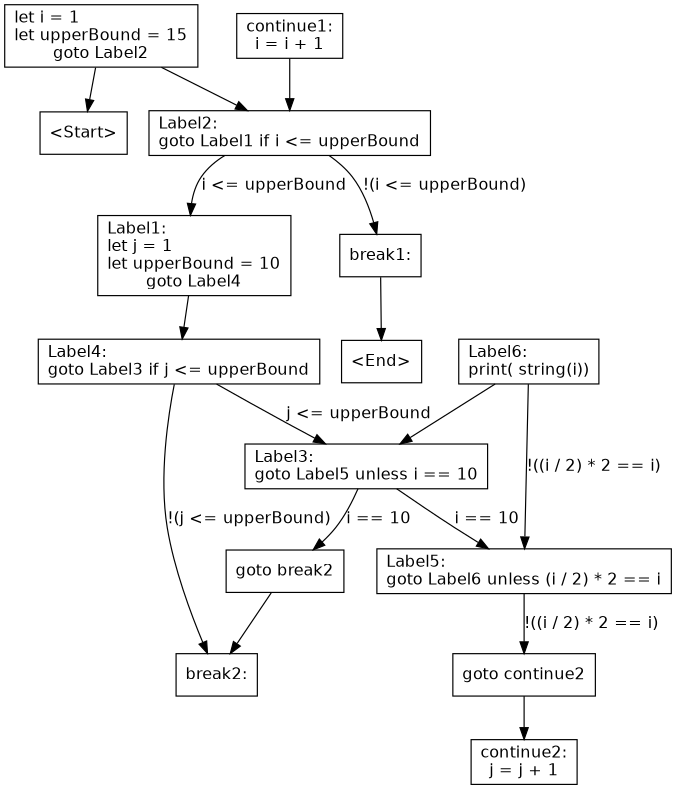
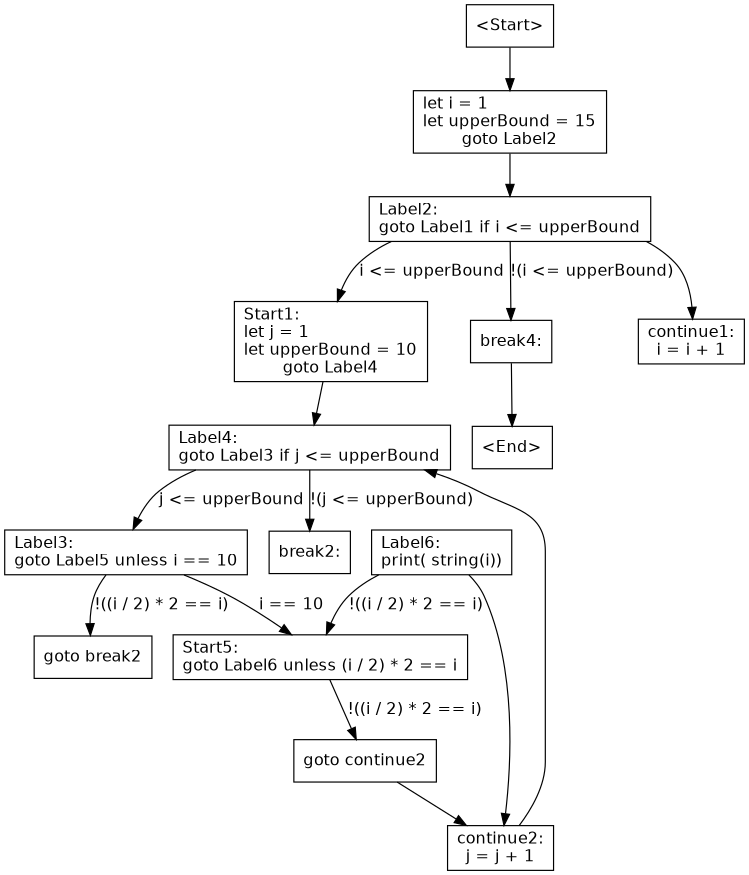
(290, 79) -> (679, 268)
(93, 84) -> (510, 63)
(194, 256) -> (331, 342)
(380, 256) -> (511, 342)
(453, 411) -> (507, 690)
(379, 519) -> (162, 605)
(524, 571) -> (320, 657)
(254, 618) -> none
none -> (545, 620)
